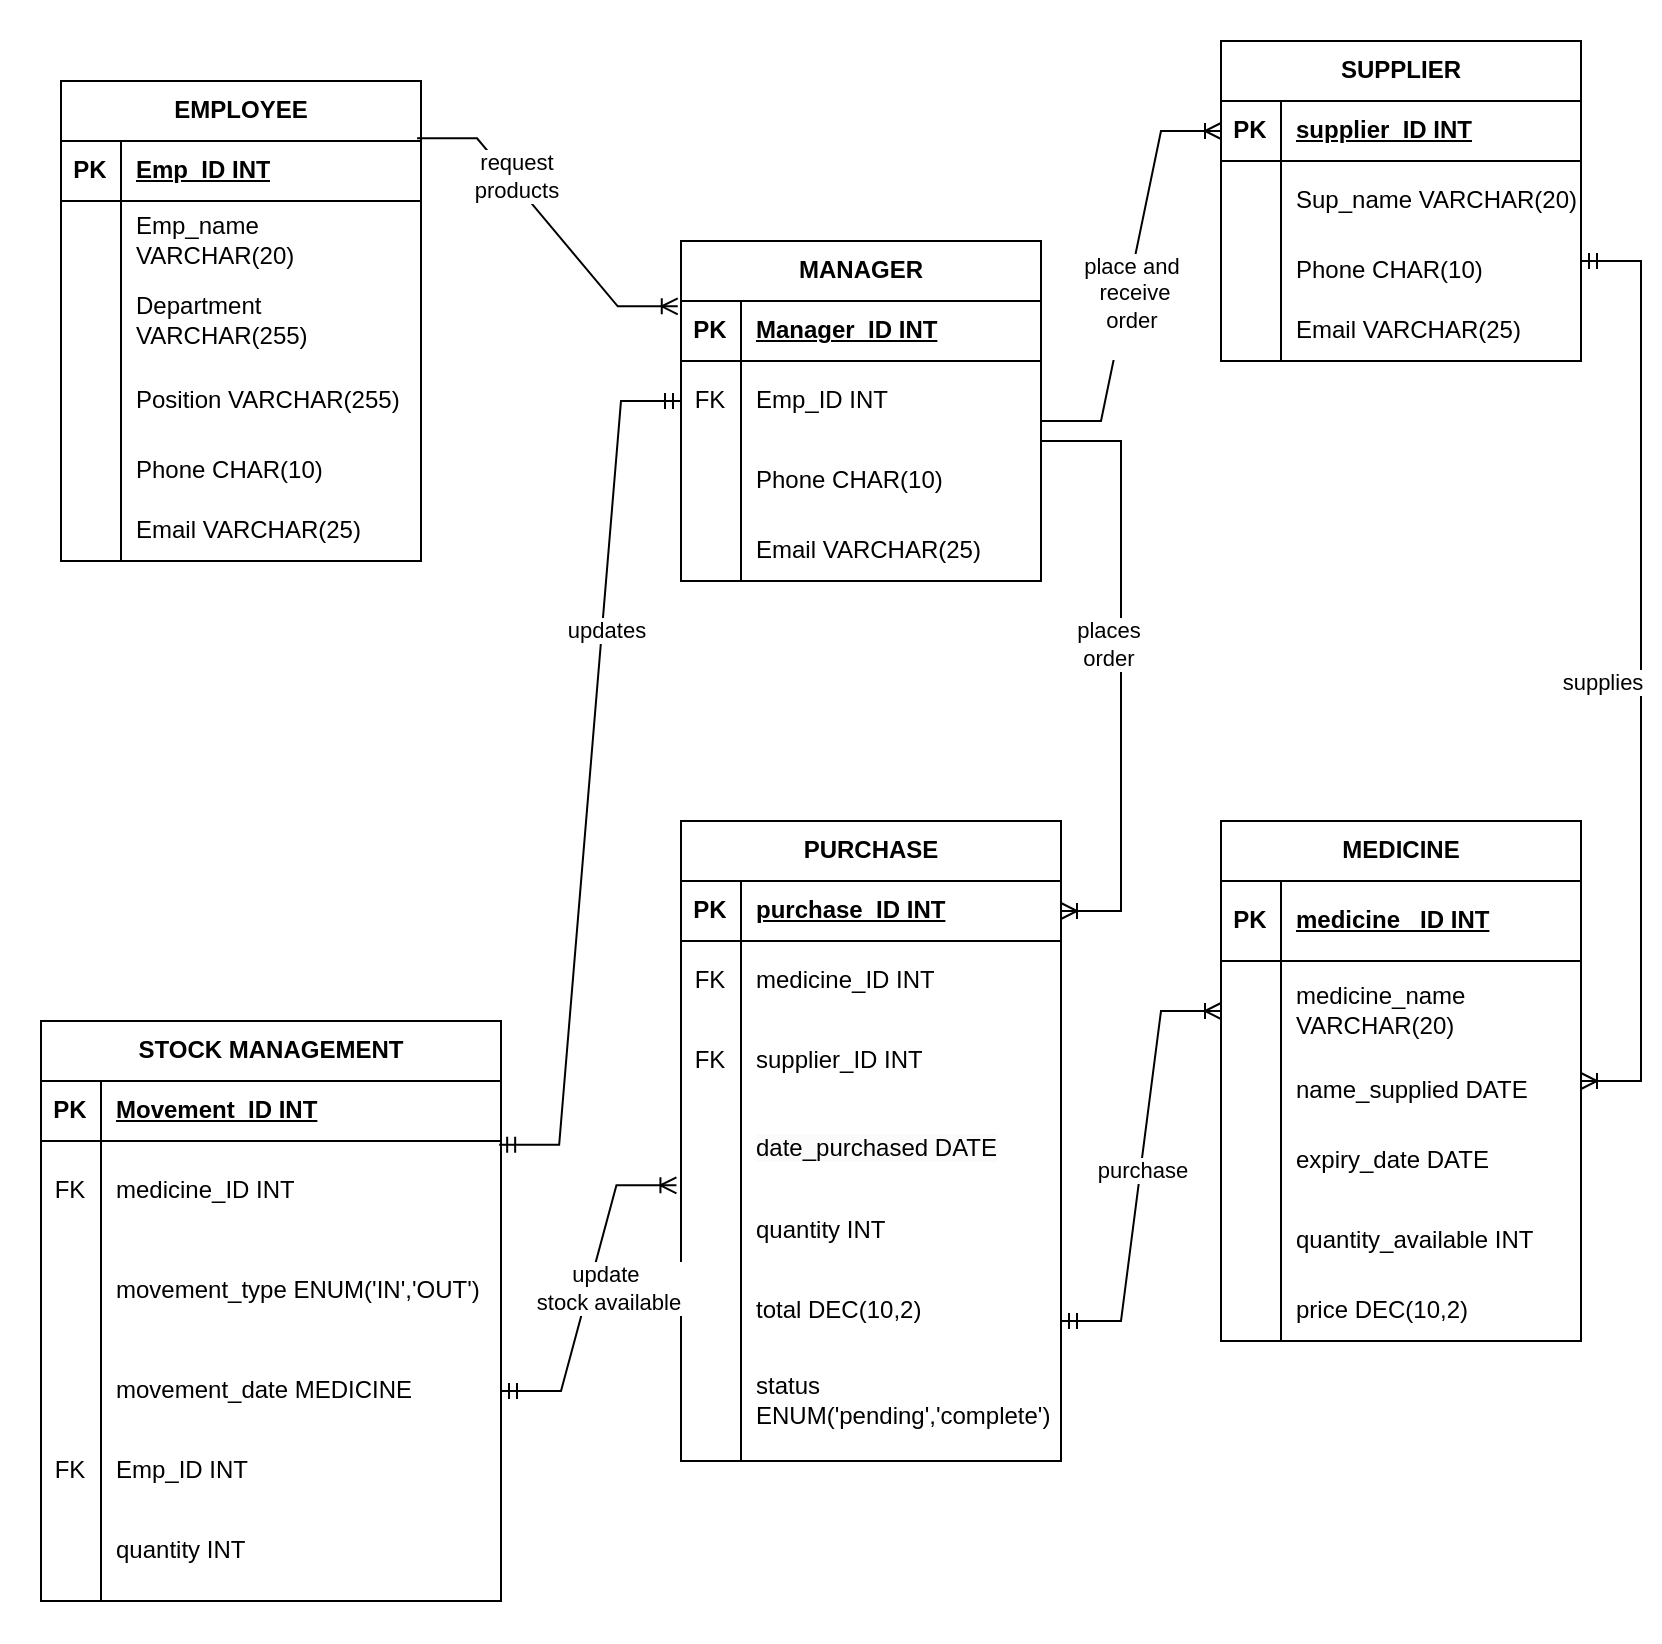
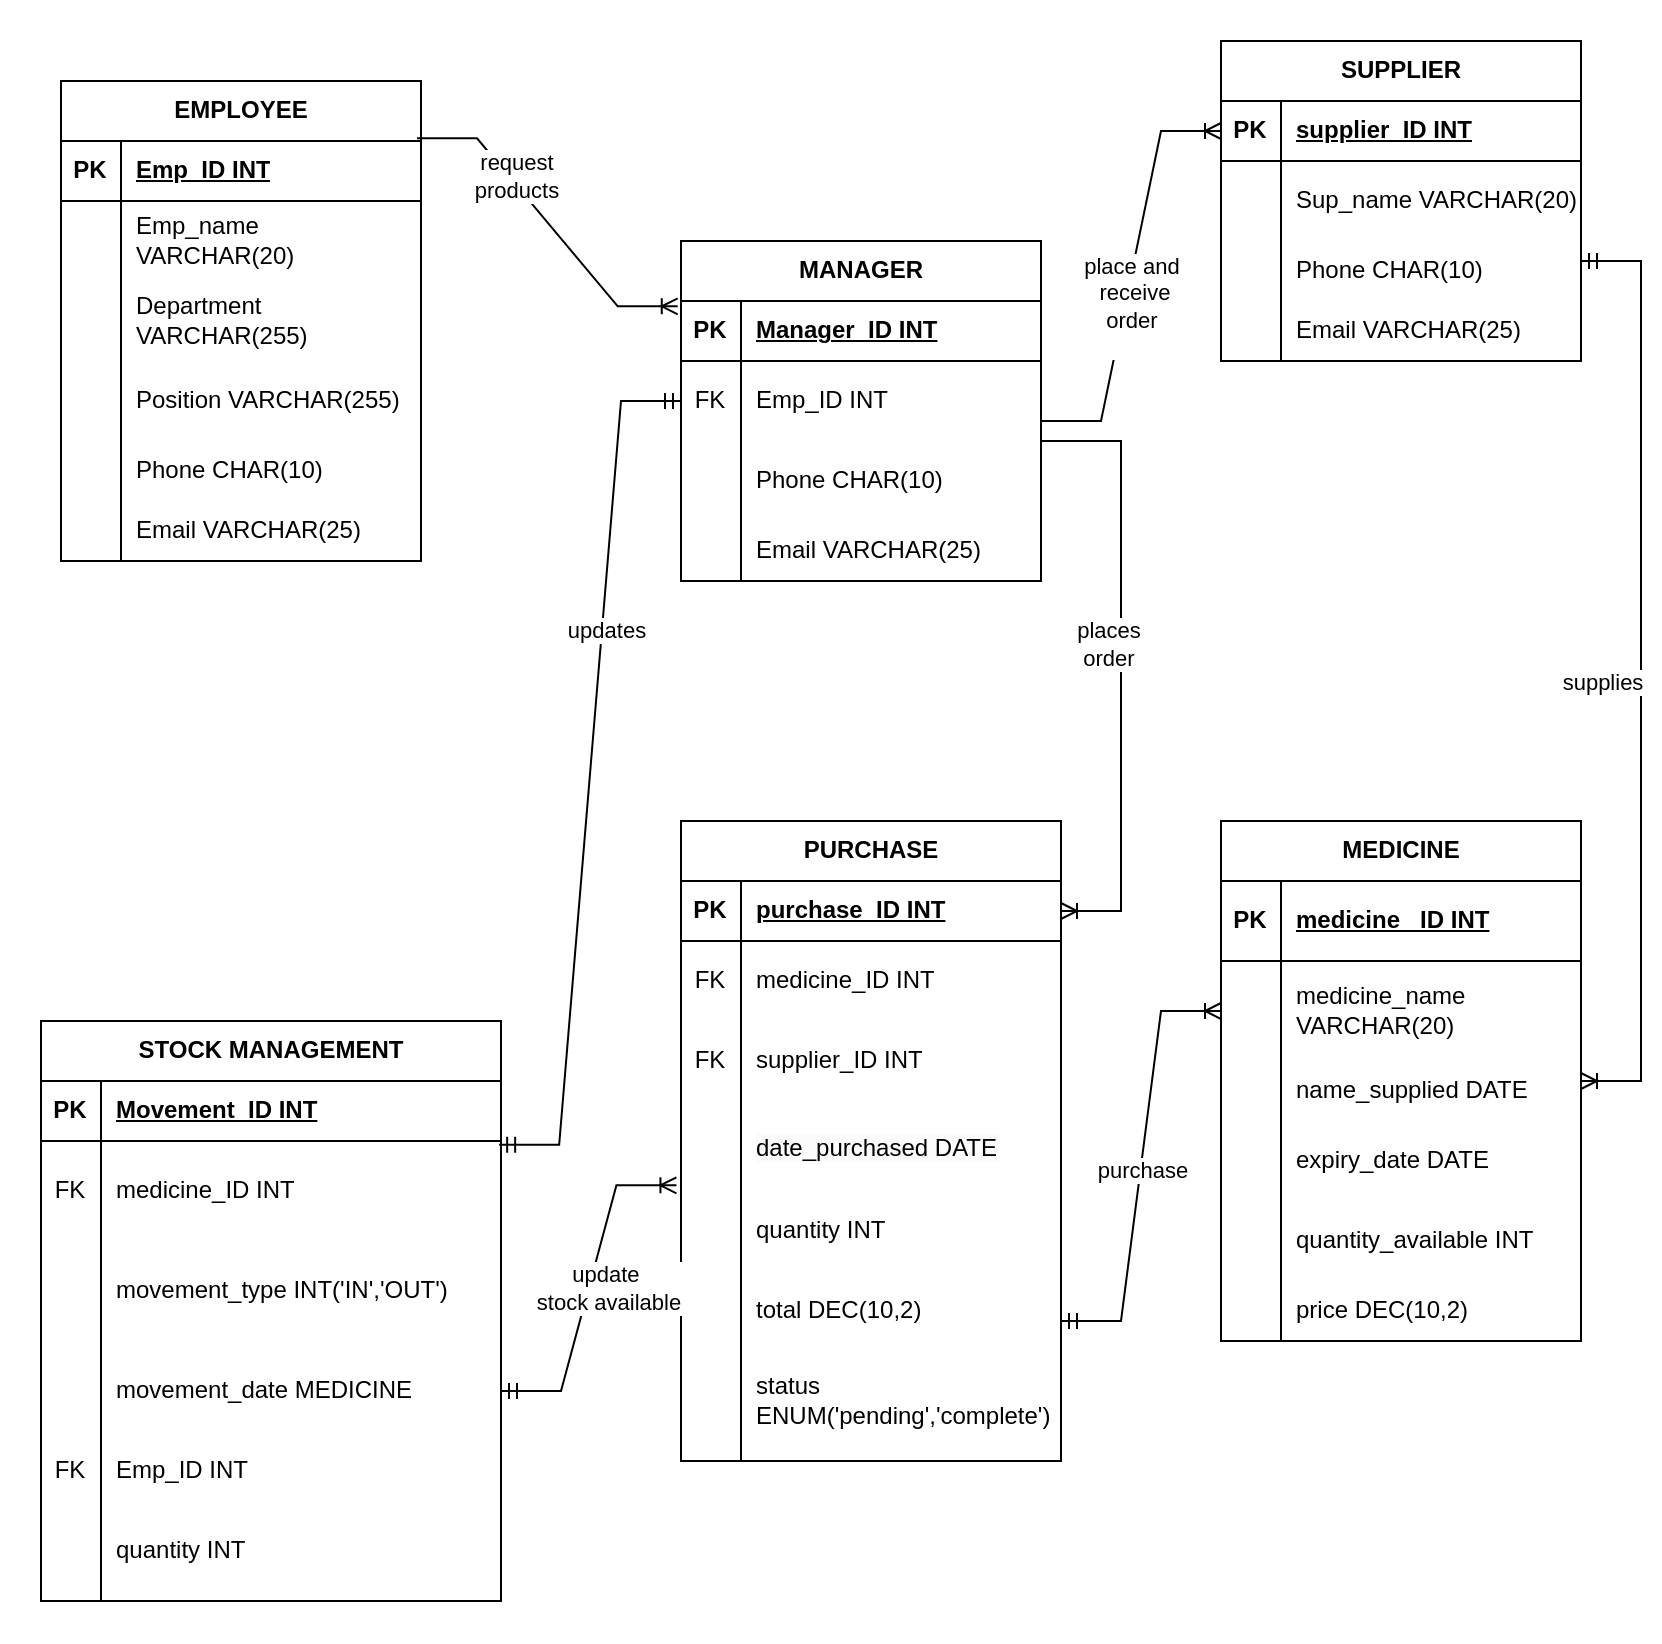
(300, 1291) -> (293, 1291)
